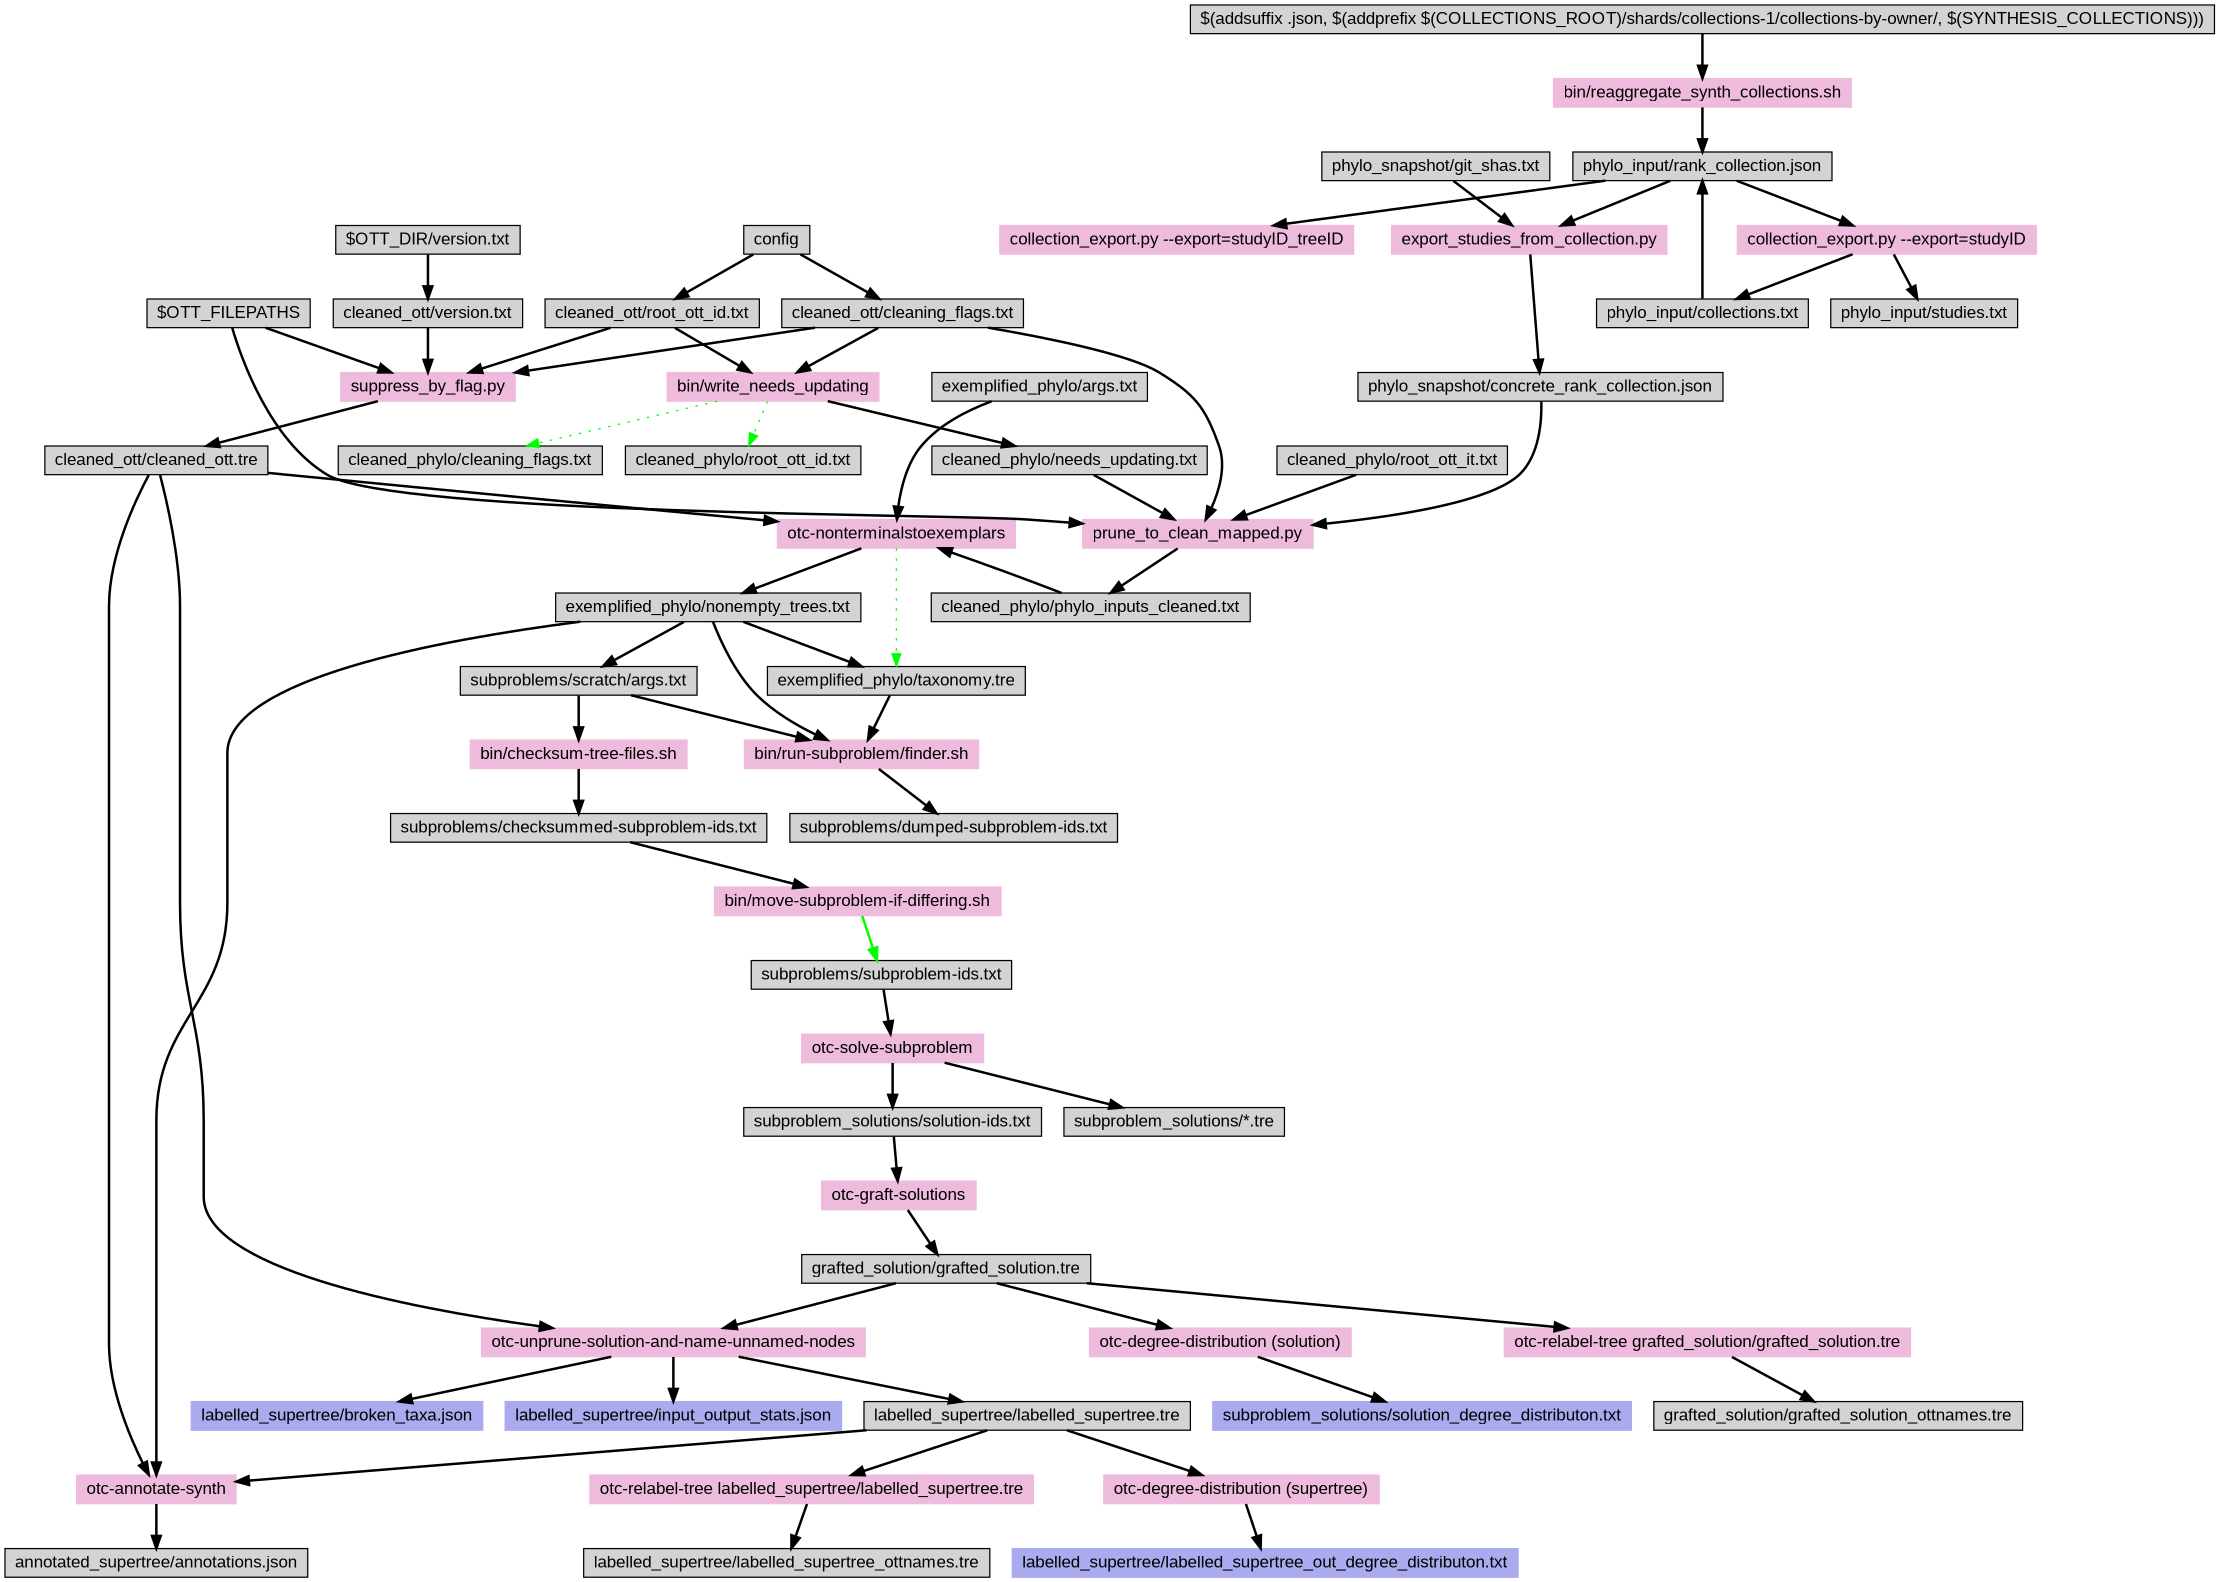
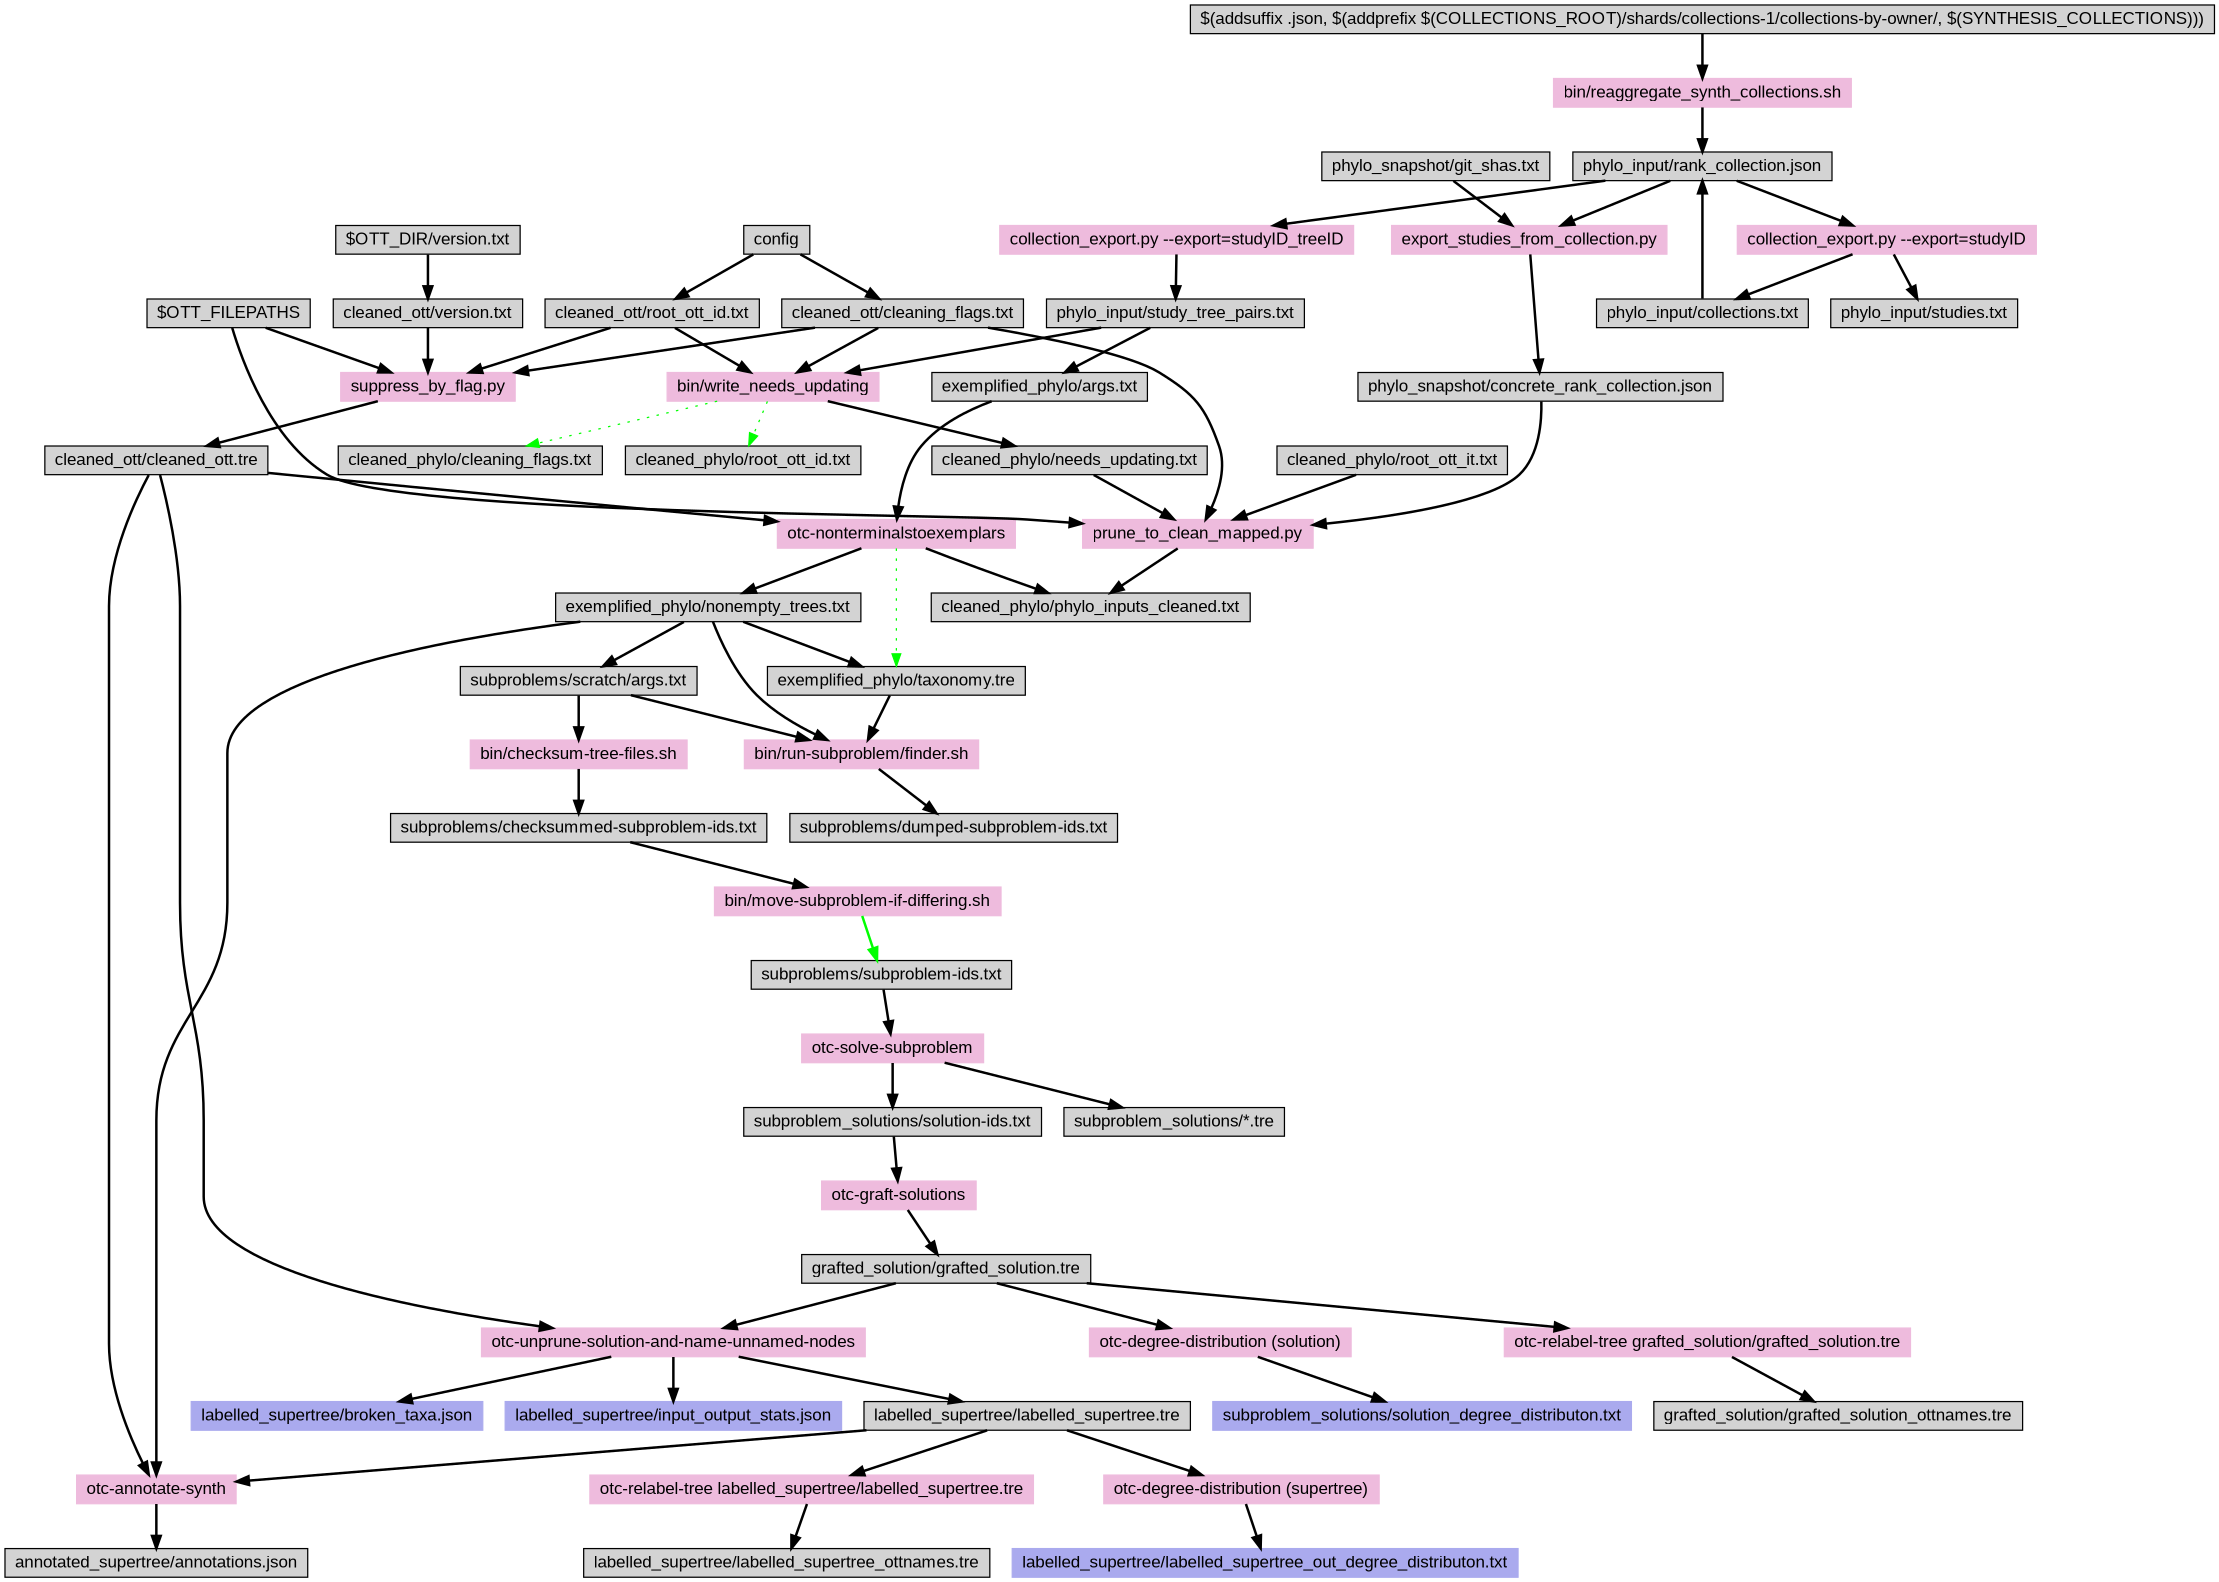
none -> (1175, 313)
(1007, 572) -> (981, 569)
